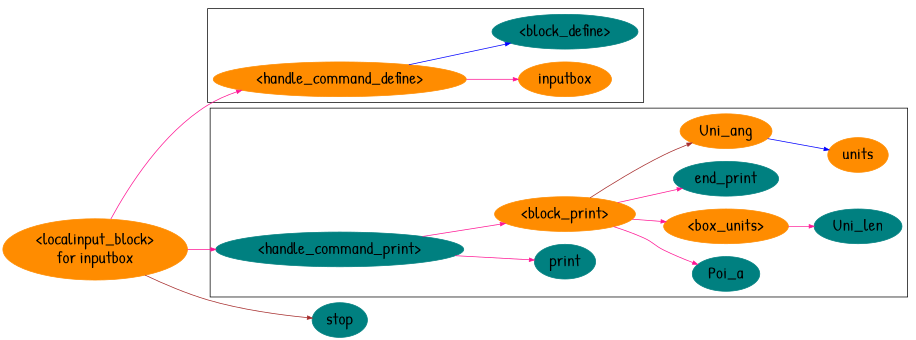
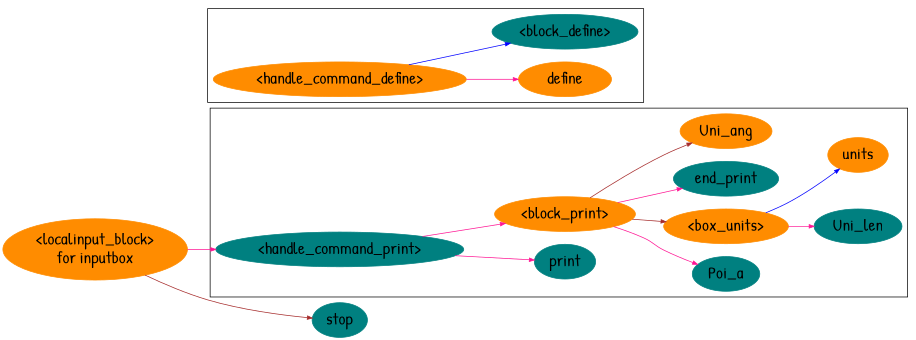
(565, 79) -> (565, 79)
(163, 144) -> none
(796, 144) -> (802, 195)
(647, 220) -> (647, 220)
